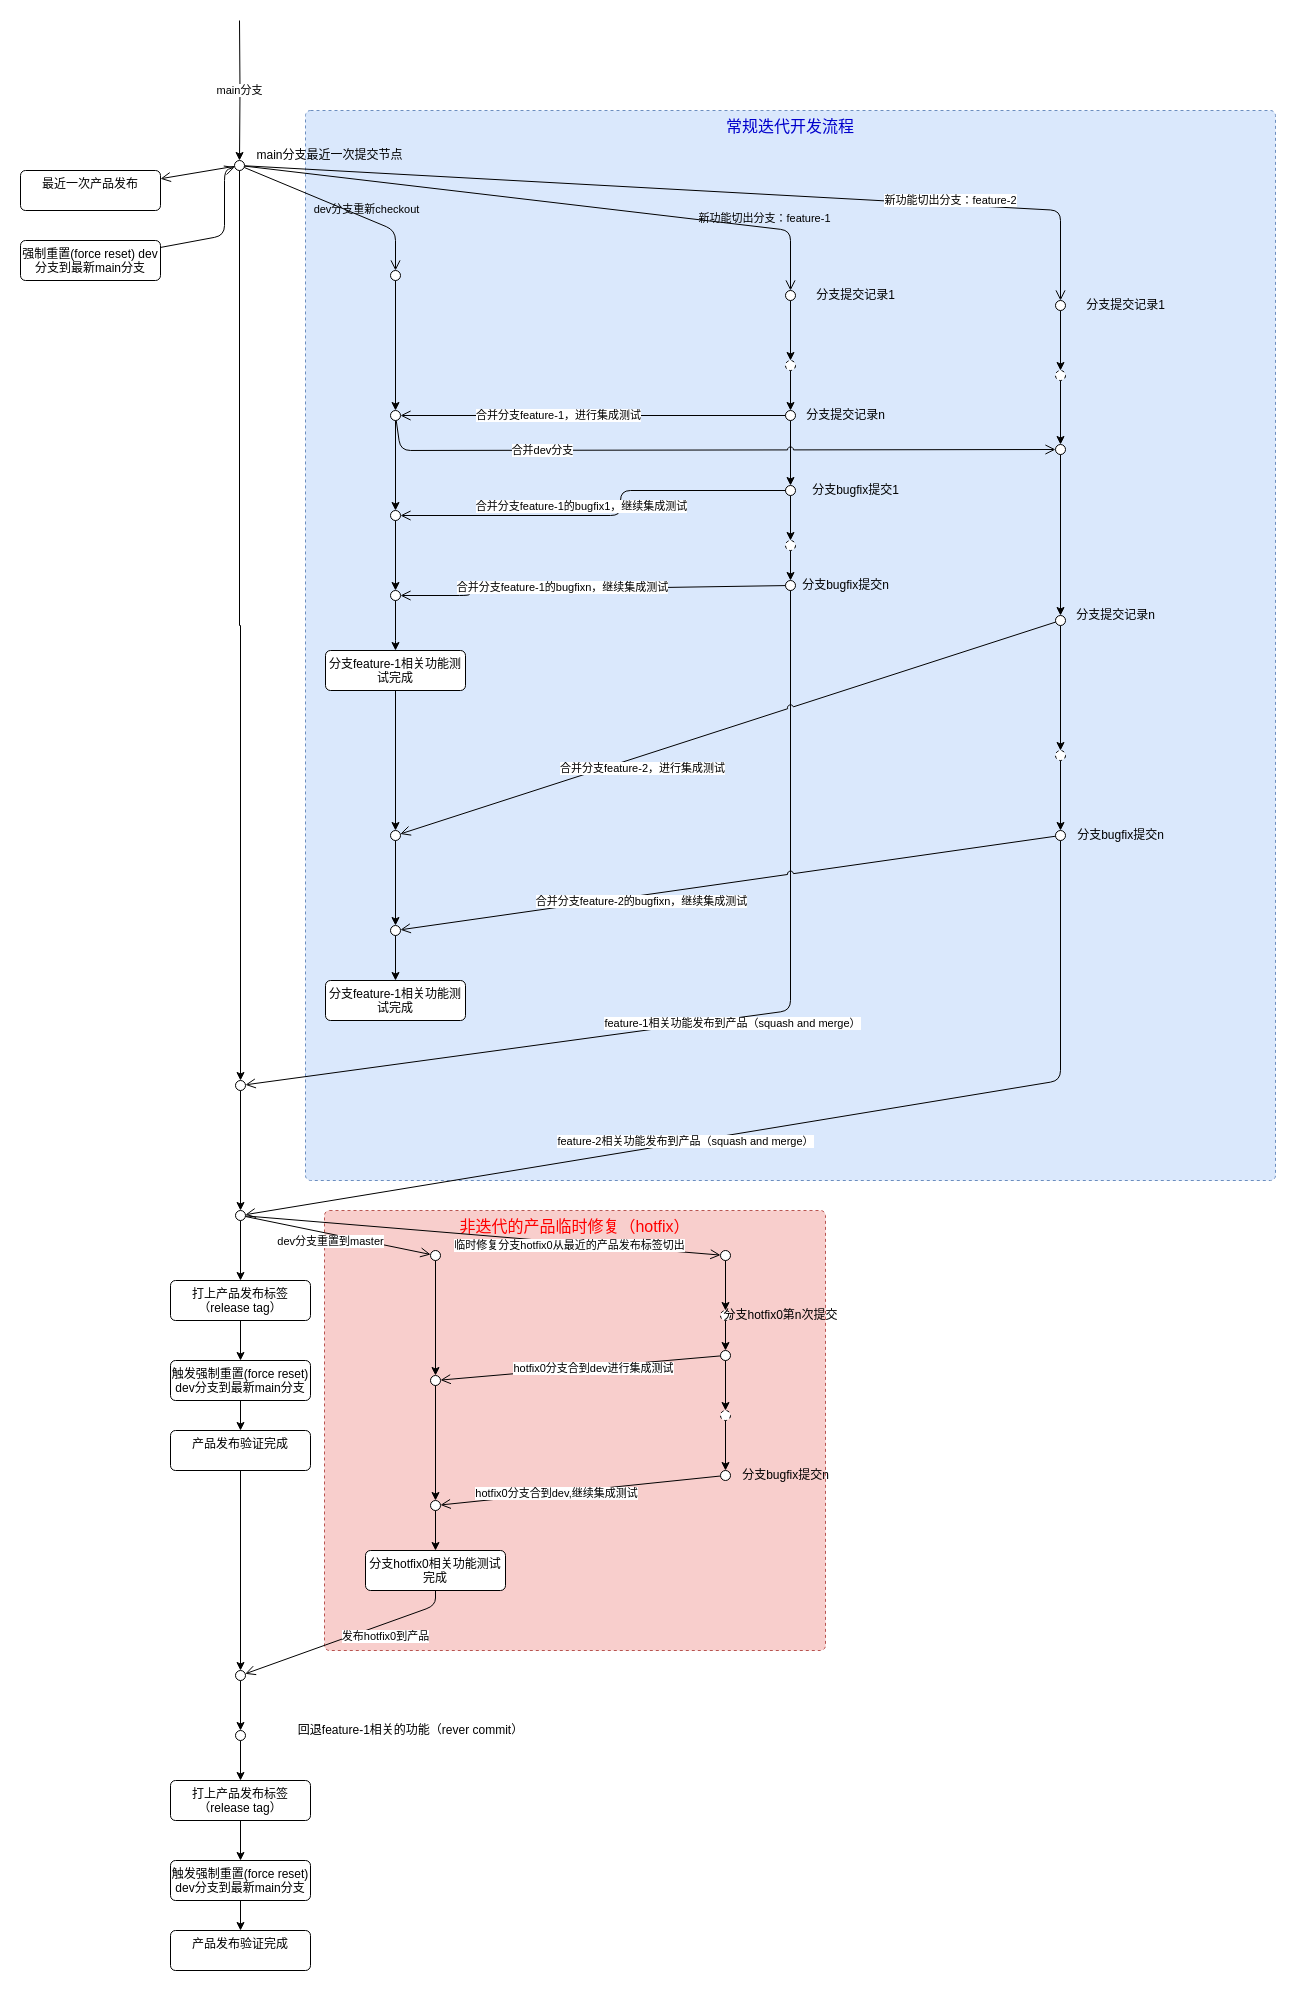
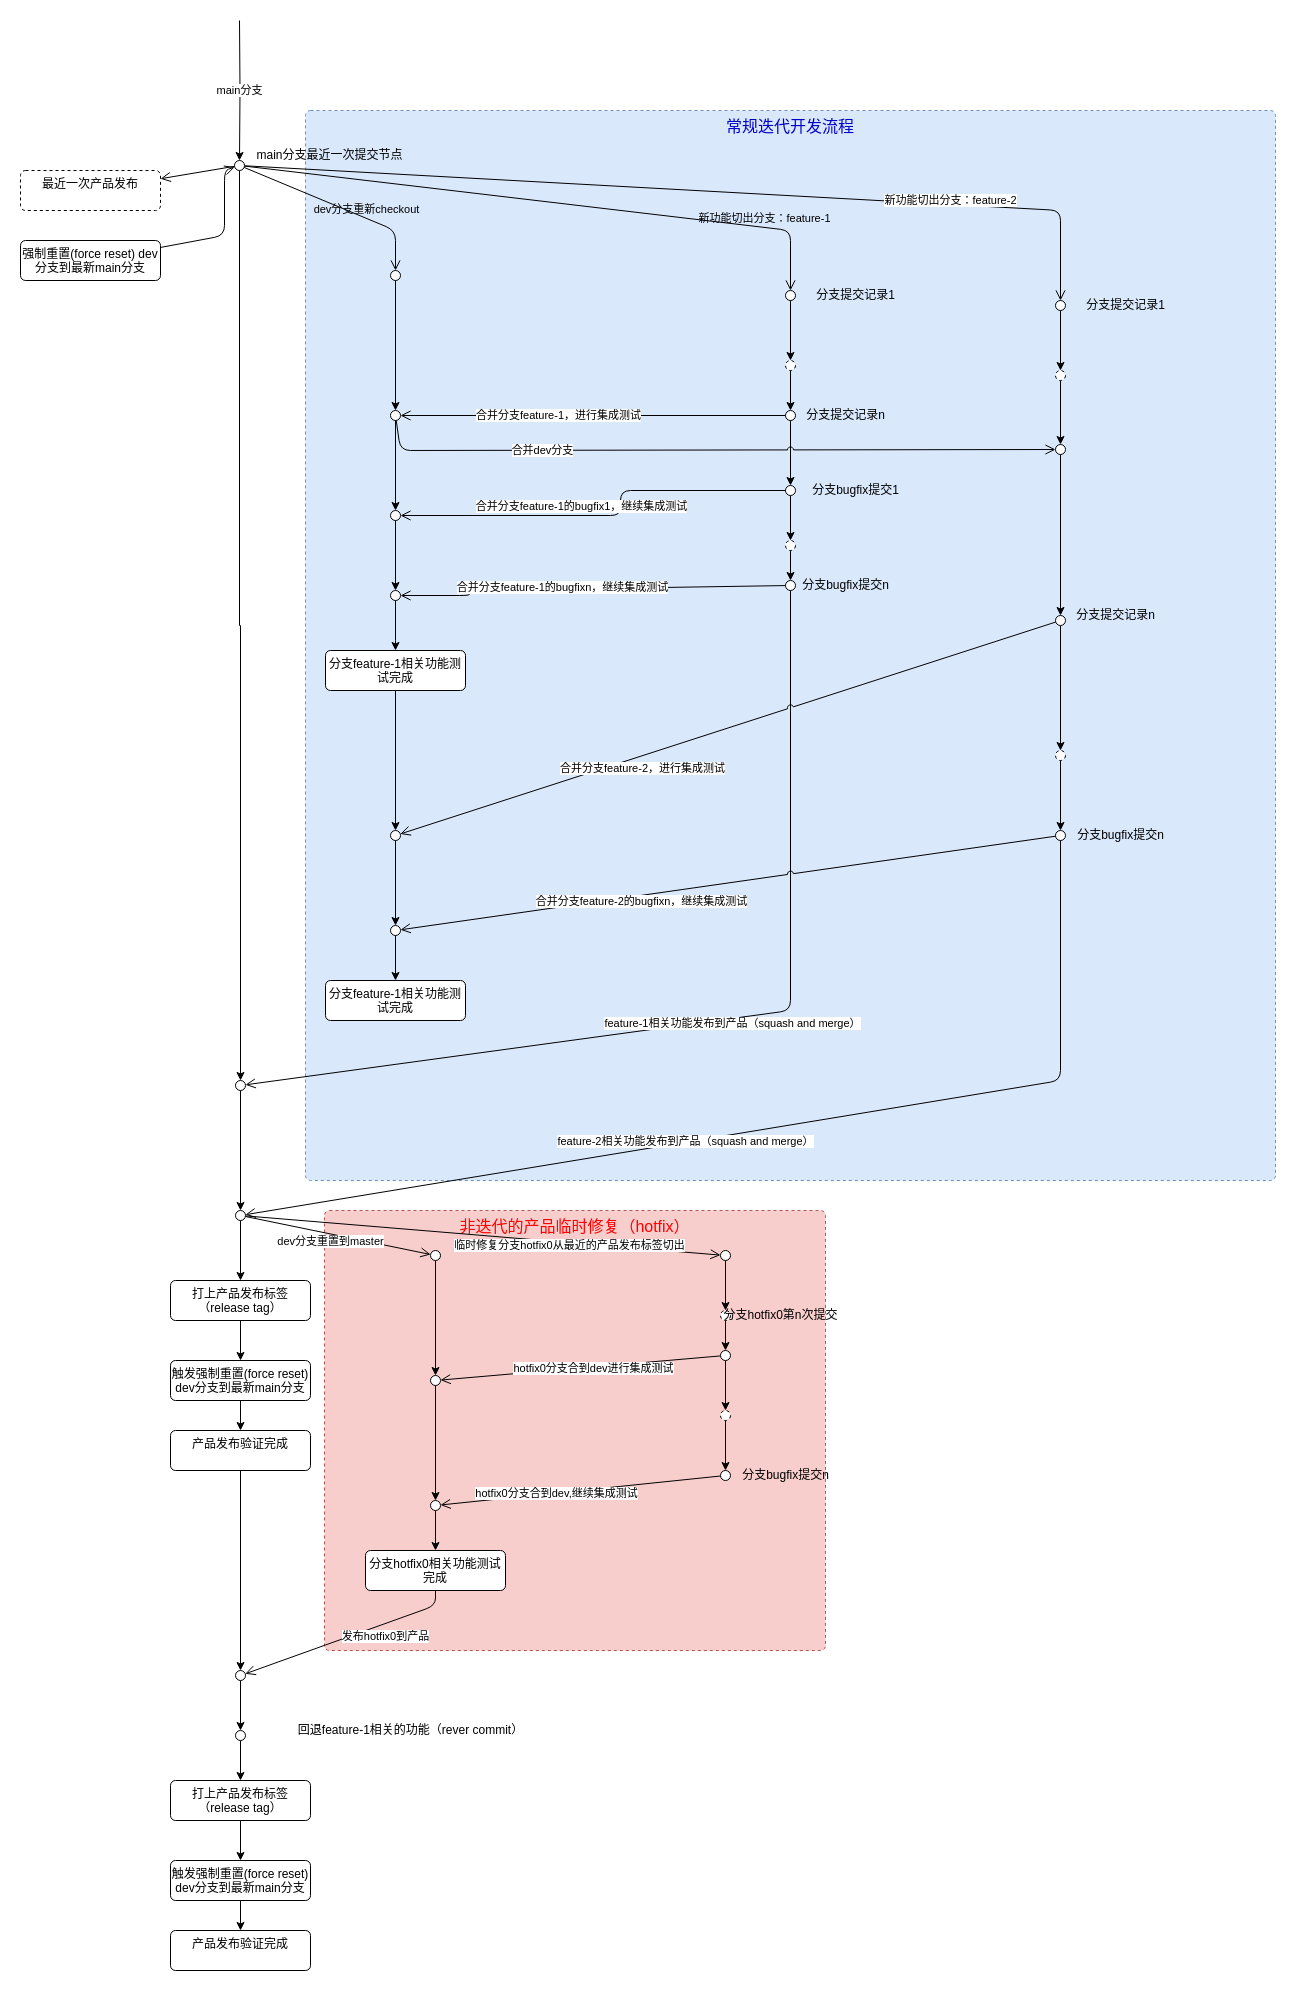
(91, 191) -> (91, 191)
